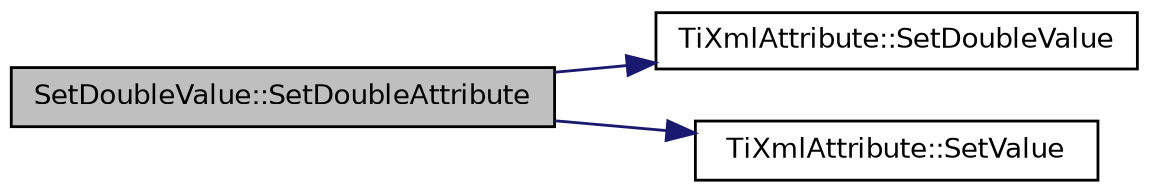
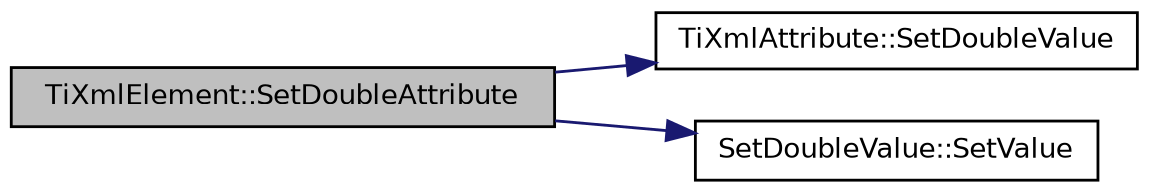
(283, 97) -> (283, 97)
(897, 151) -> (897, 151)
